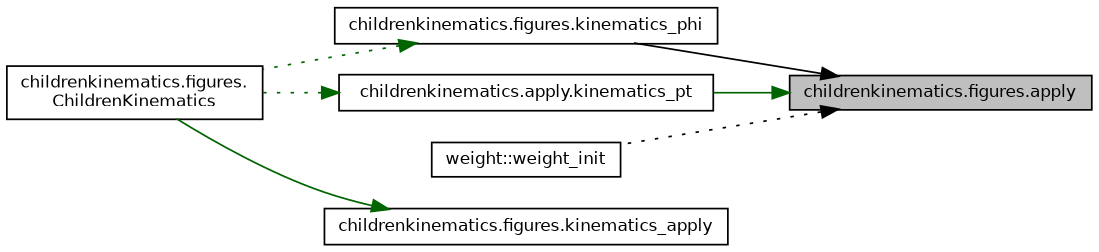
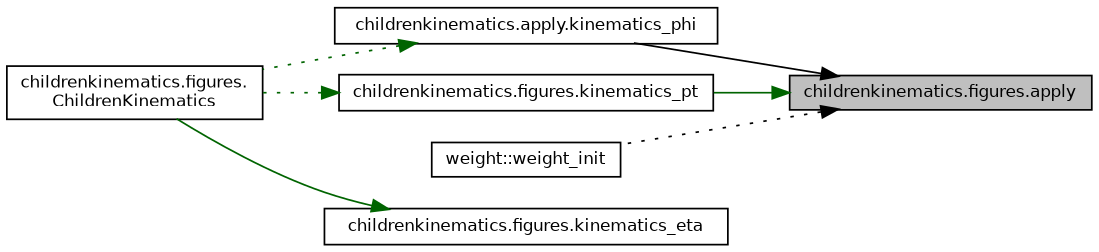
(526, 26) -> (526, 26)
(526, 93) -> (526, 93)
(526, 227) -> (526, 227)
